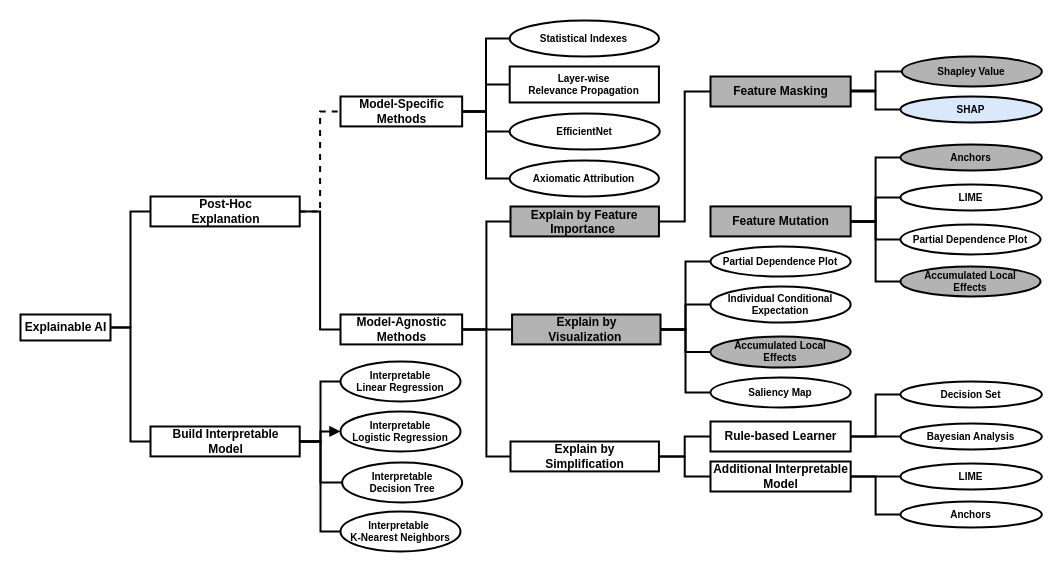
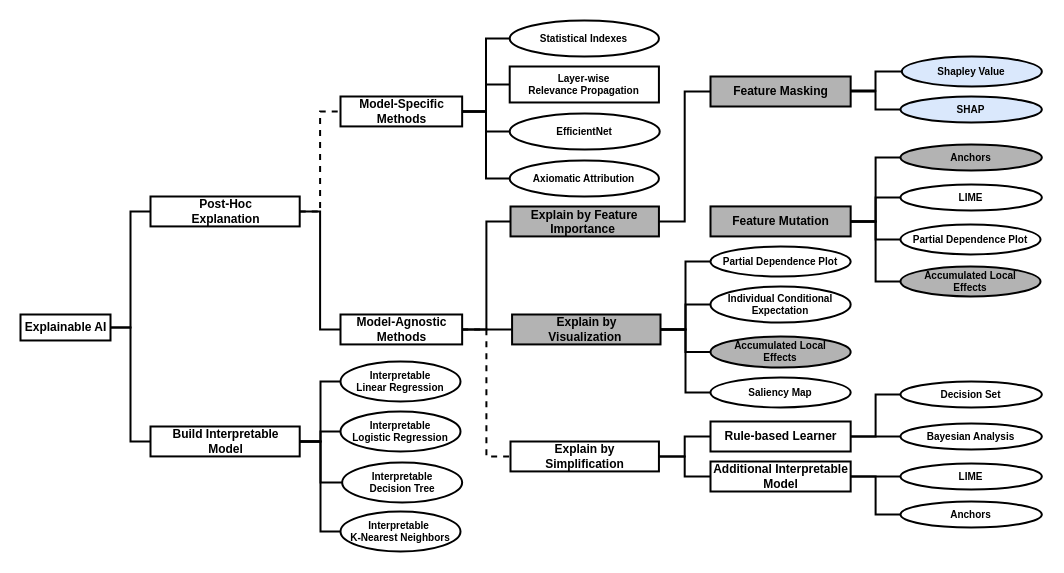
(972, 72) -> (972, 72)
(486, 403) -> (486, 403)
(328, 431) -> (333, 431)
